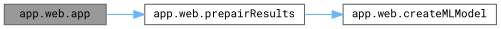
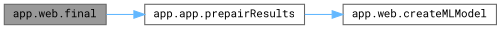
(55, 14) -> (55, 14)
(225, 14) -> (225, 14)
